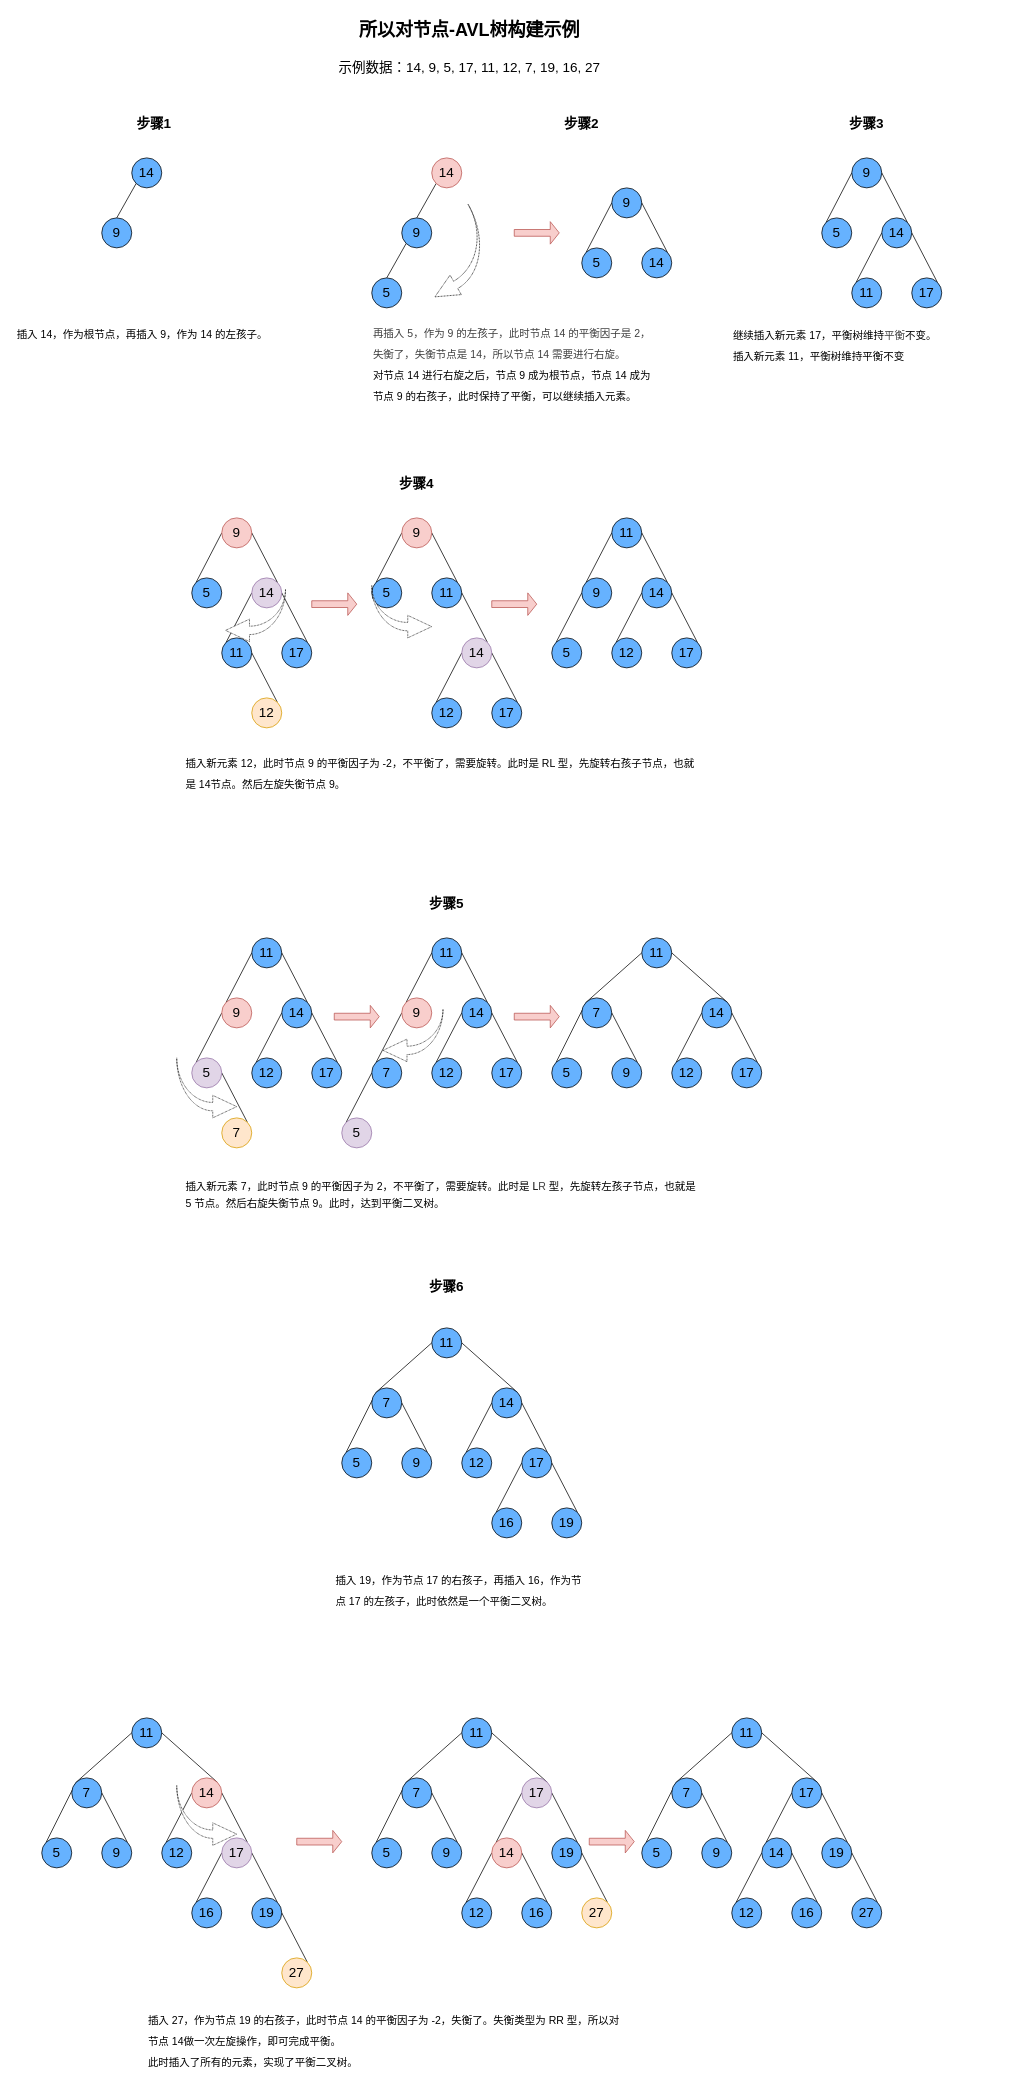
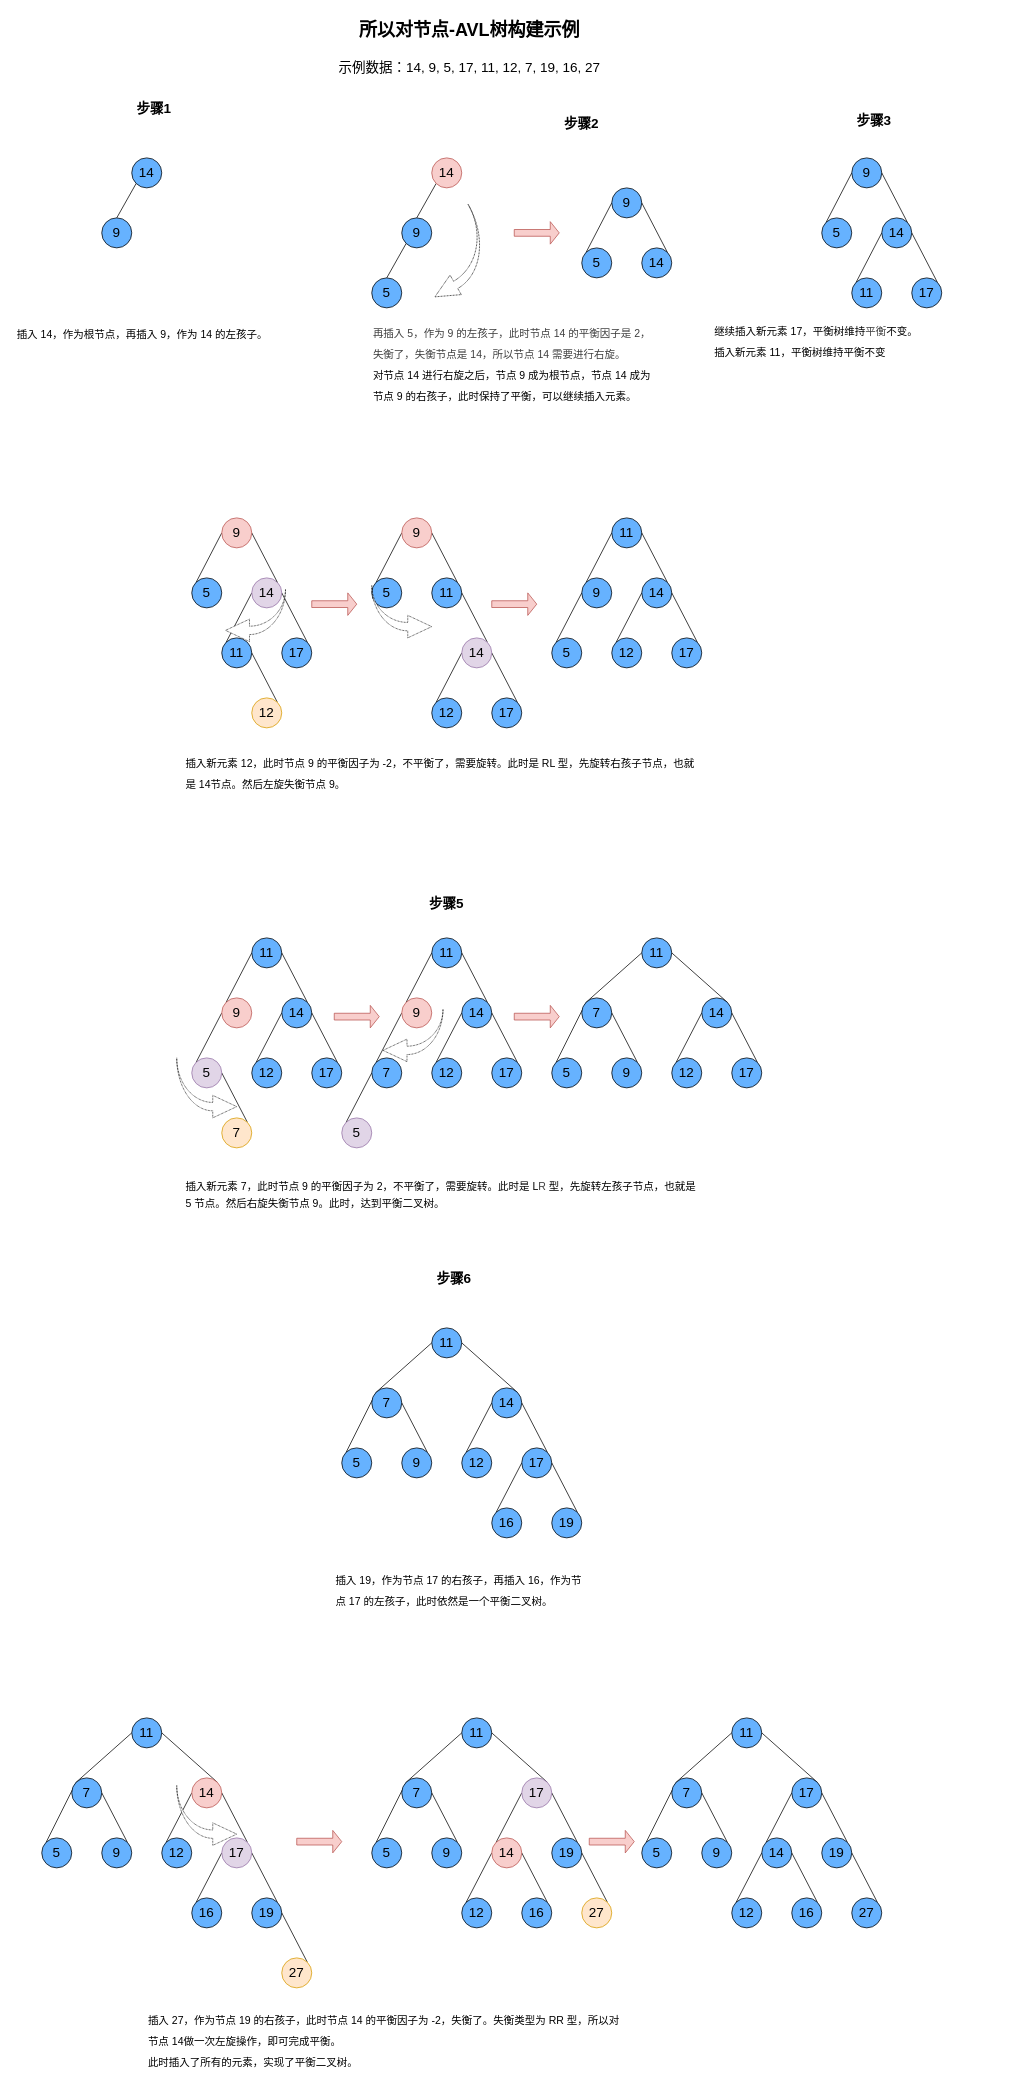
(154, 124) -> (154, 109)
(867, 124) -> (874, 120)
(874, 345) -> (855, 342)
(417, 484) -> none
(447, 1287) -> (454, 1279)
